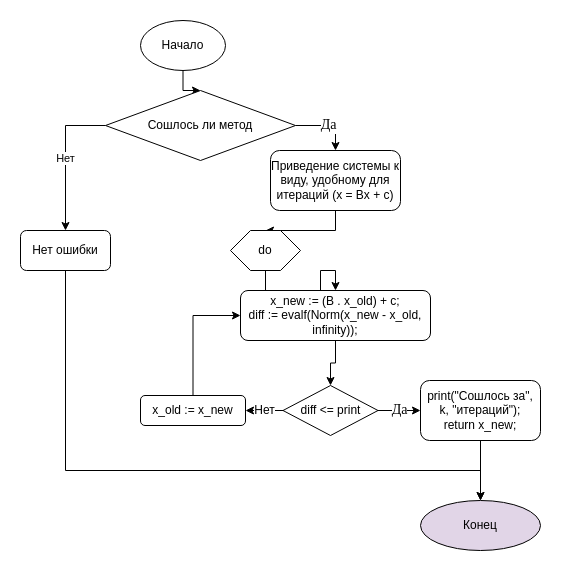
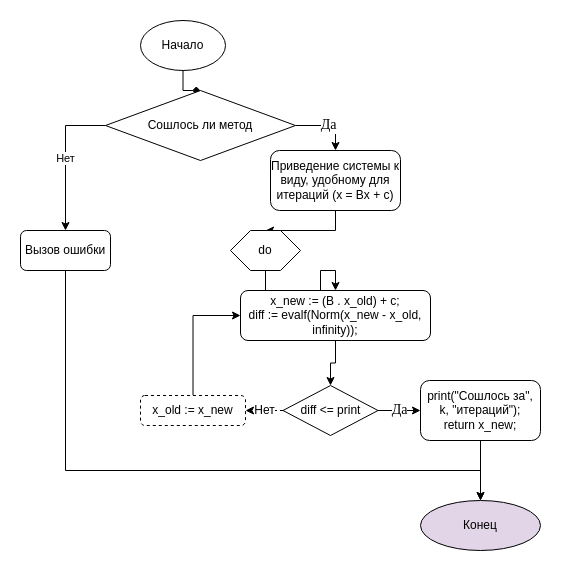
(192, 91) -> (192, 91)
(66, 251) -> (66, 251)
(193, 411) -> (193, 411)
(278, 411) -> (278, 411)
